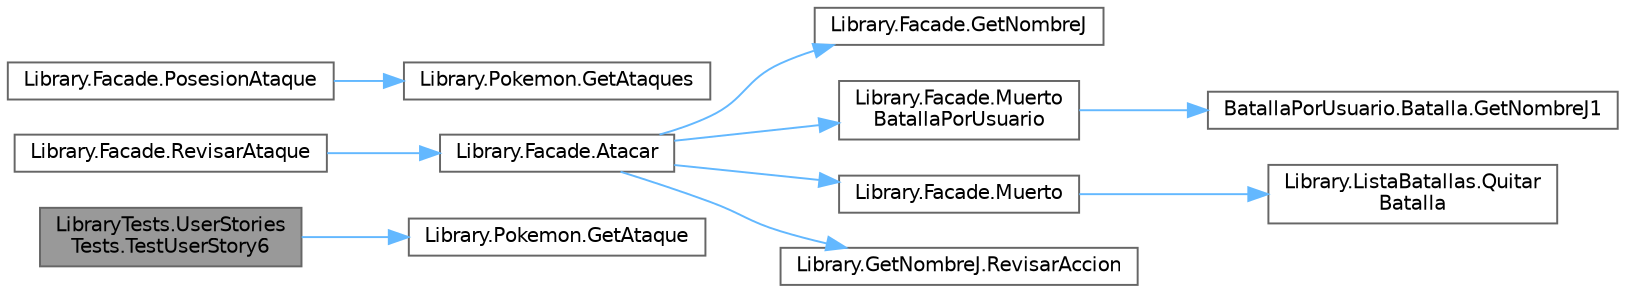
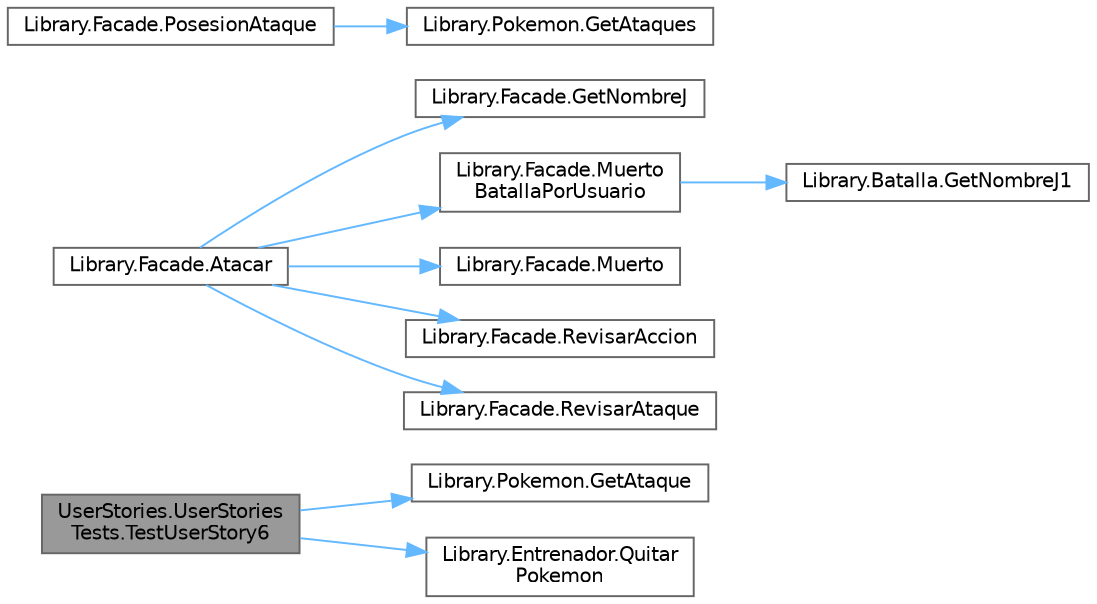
(1413, 110) -> (938, 182)
(373, 153) -> (322, 343)
(1413, 194) -> none
(171, 237) -> (171, 524)
(959, 266) -> (560, 339)
none -> (560, 567)
